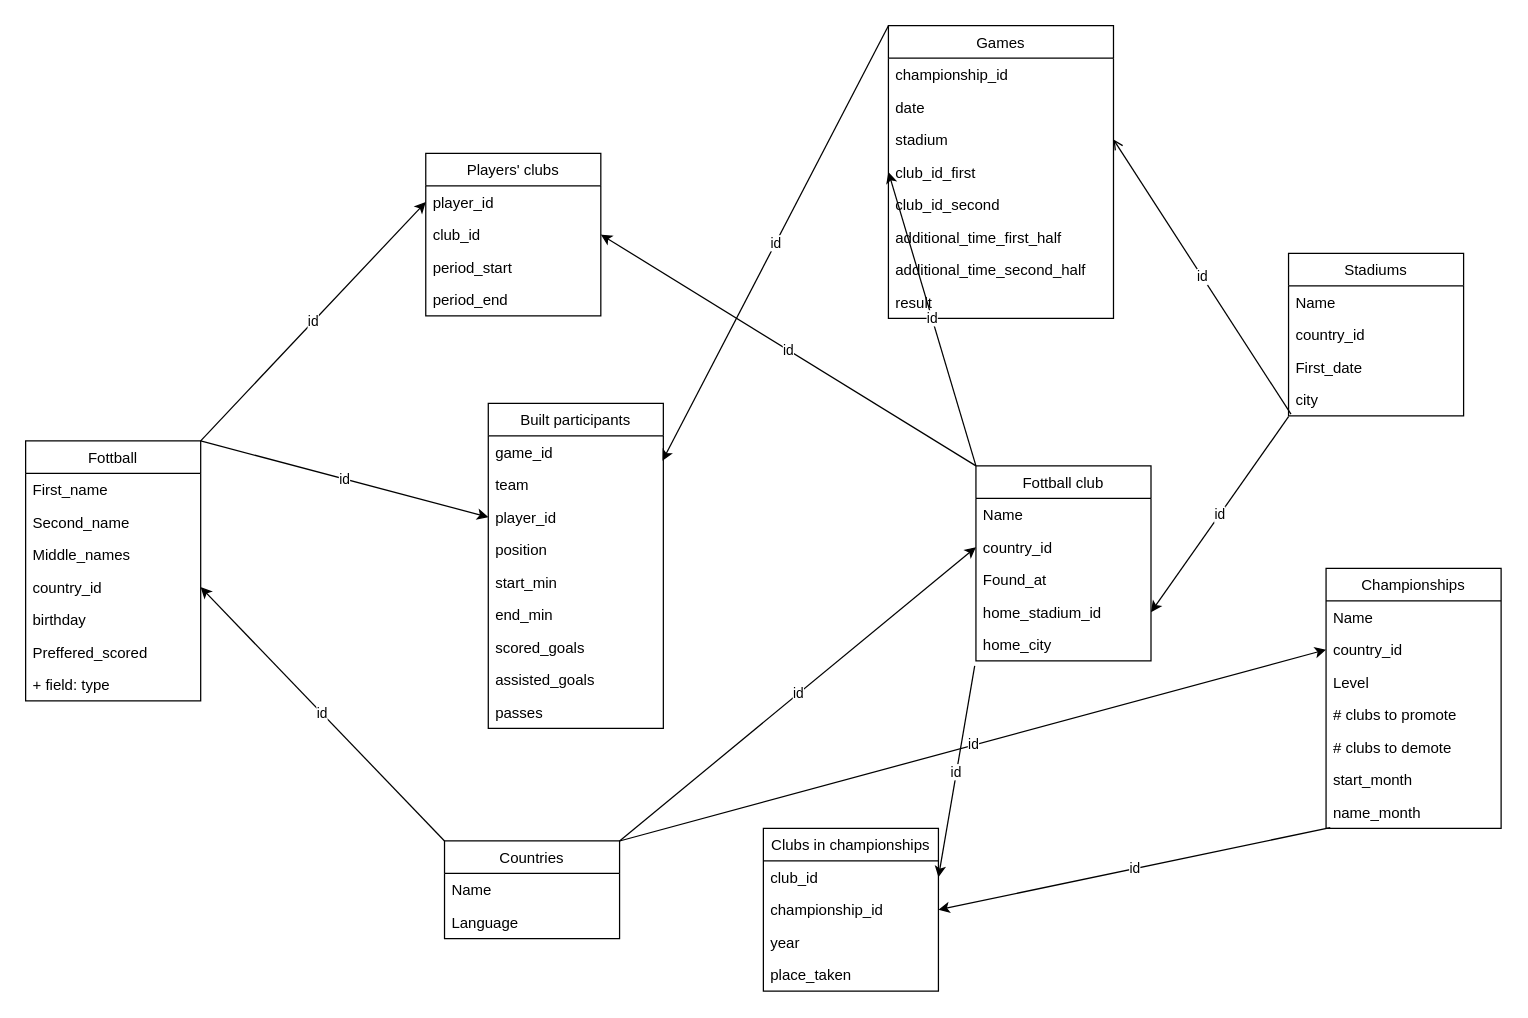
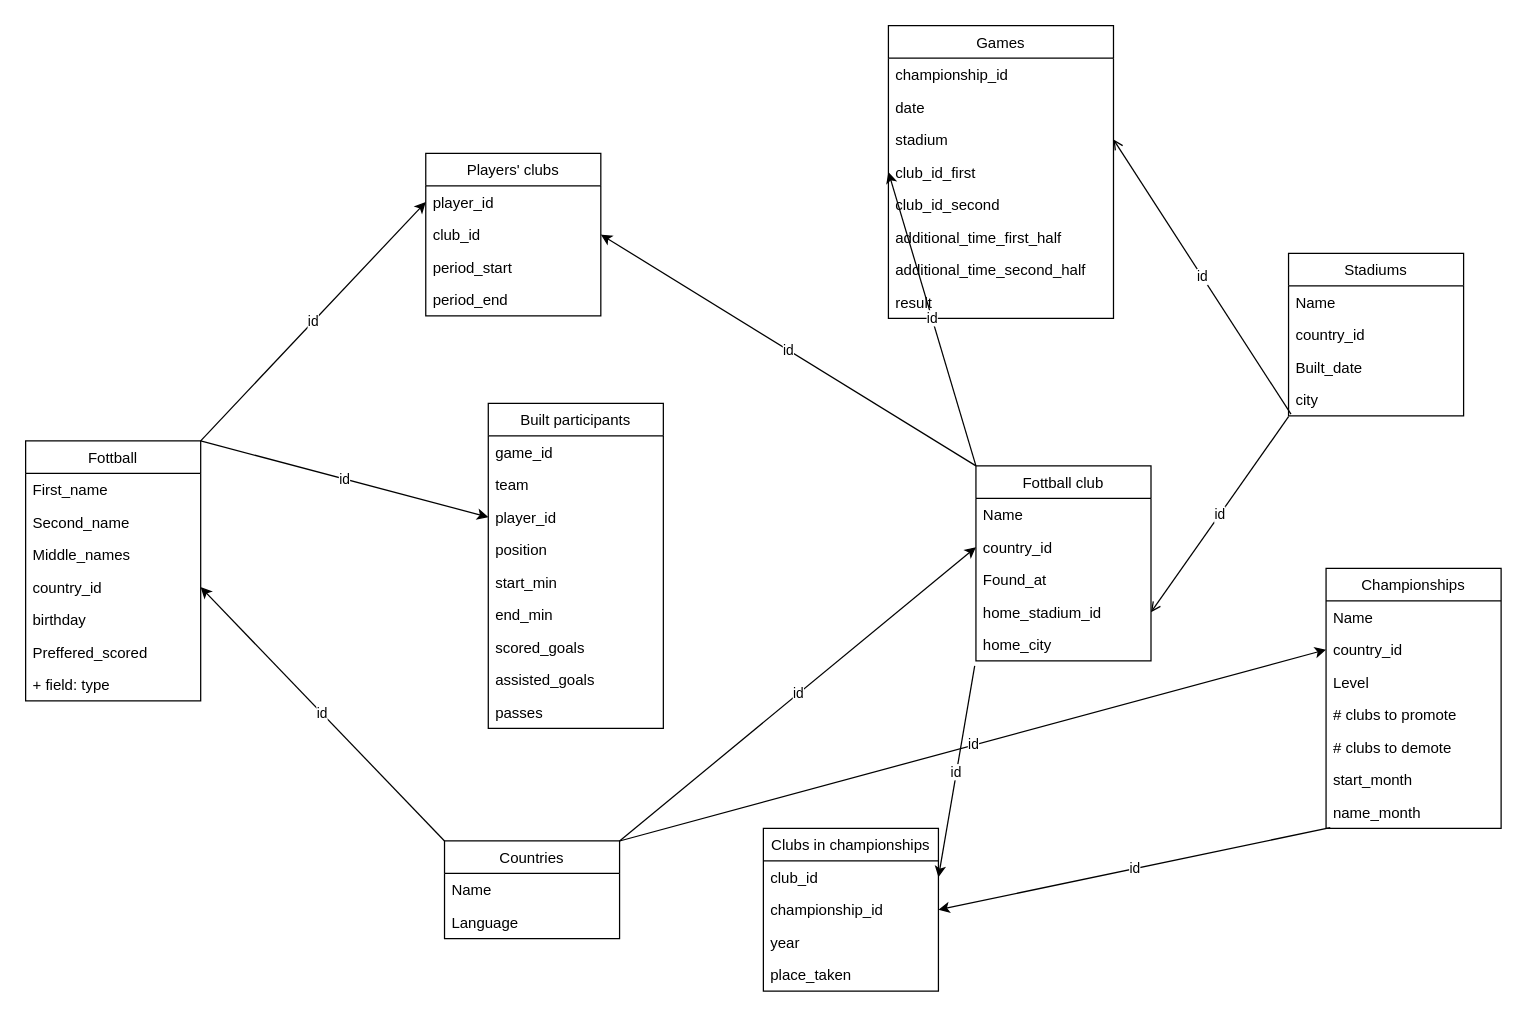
(776, 242) -> none
(1335, 368) -> (1333, 368)
(1156, 604) -> (1155, 606)
